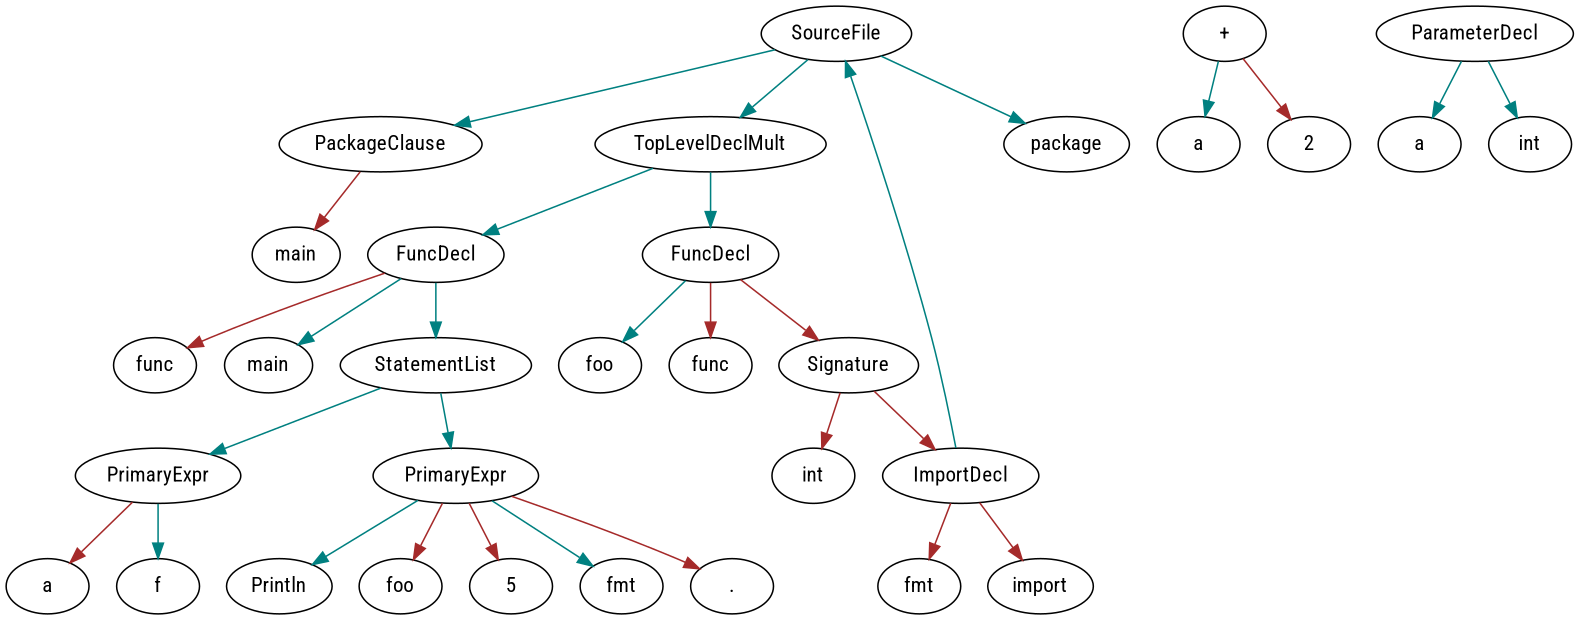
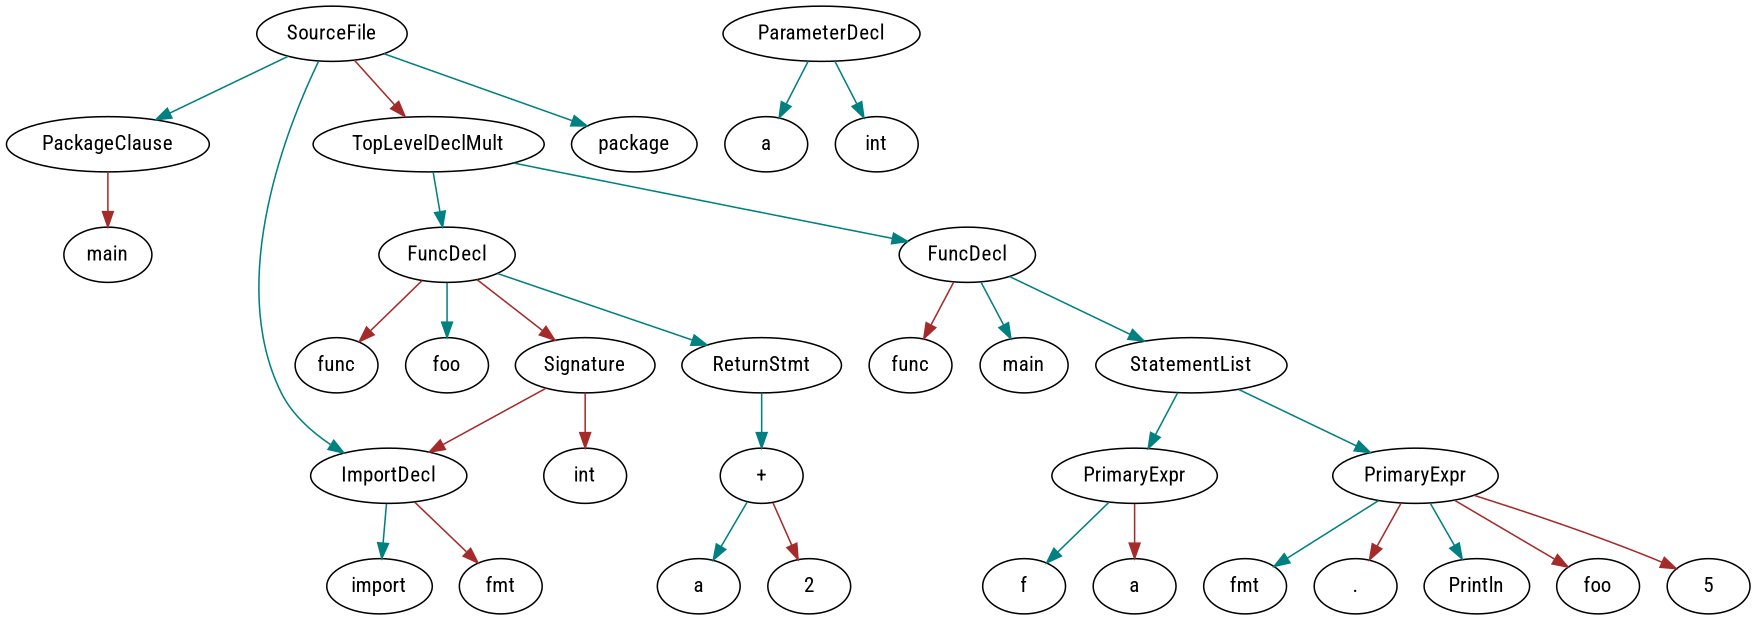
(780, 83) -> (375, 83)
(910, 260) -> (260, 260)
none -> (762, 365)
(996, 525) -> (385, 523)
